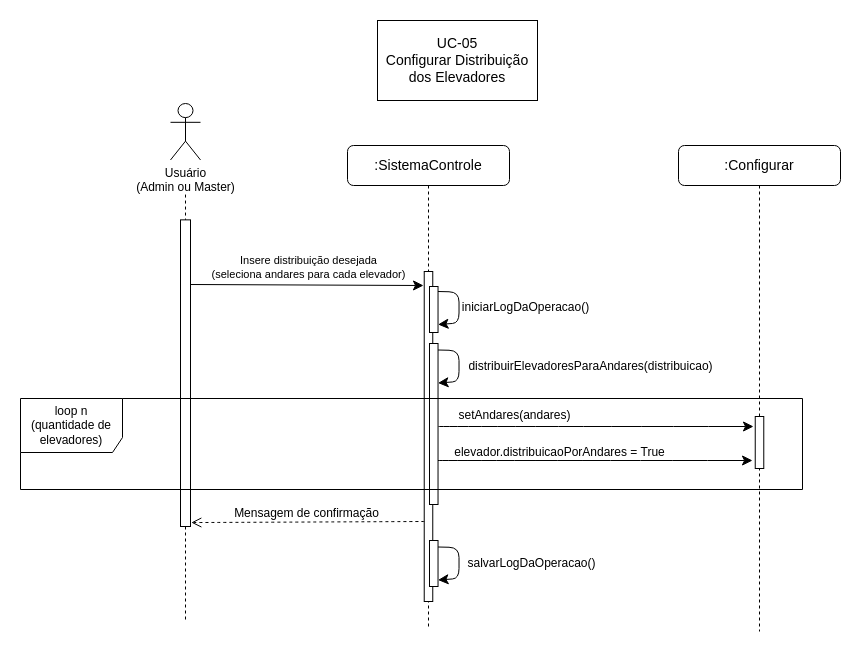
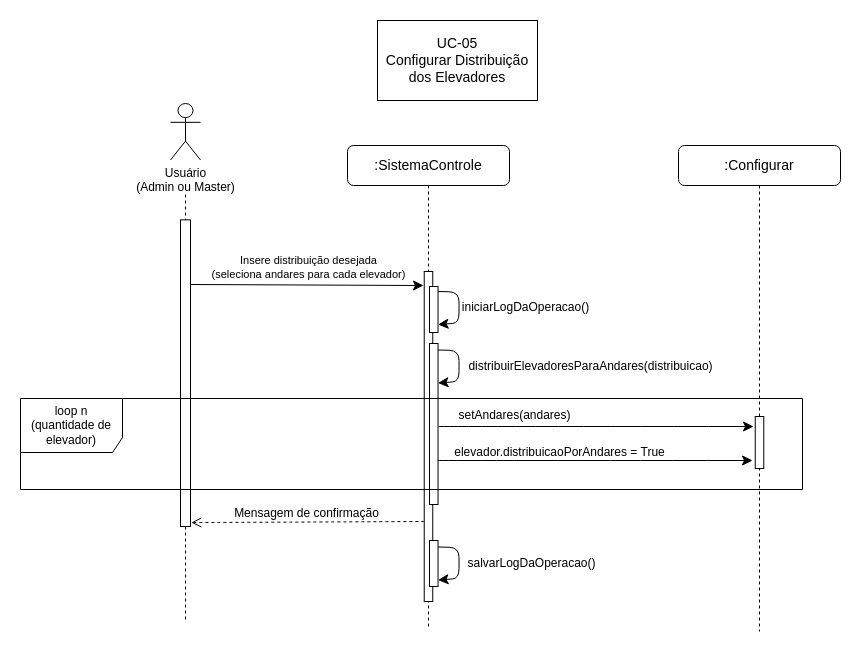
(72, 426) -> (72, 426)
